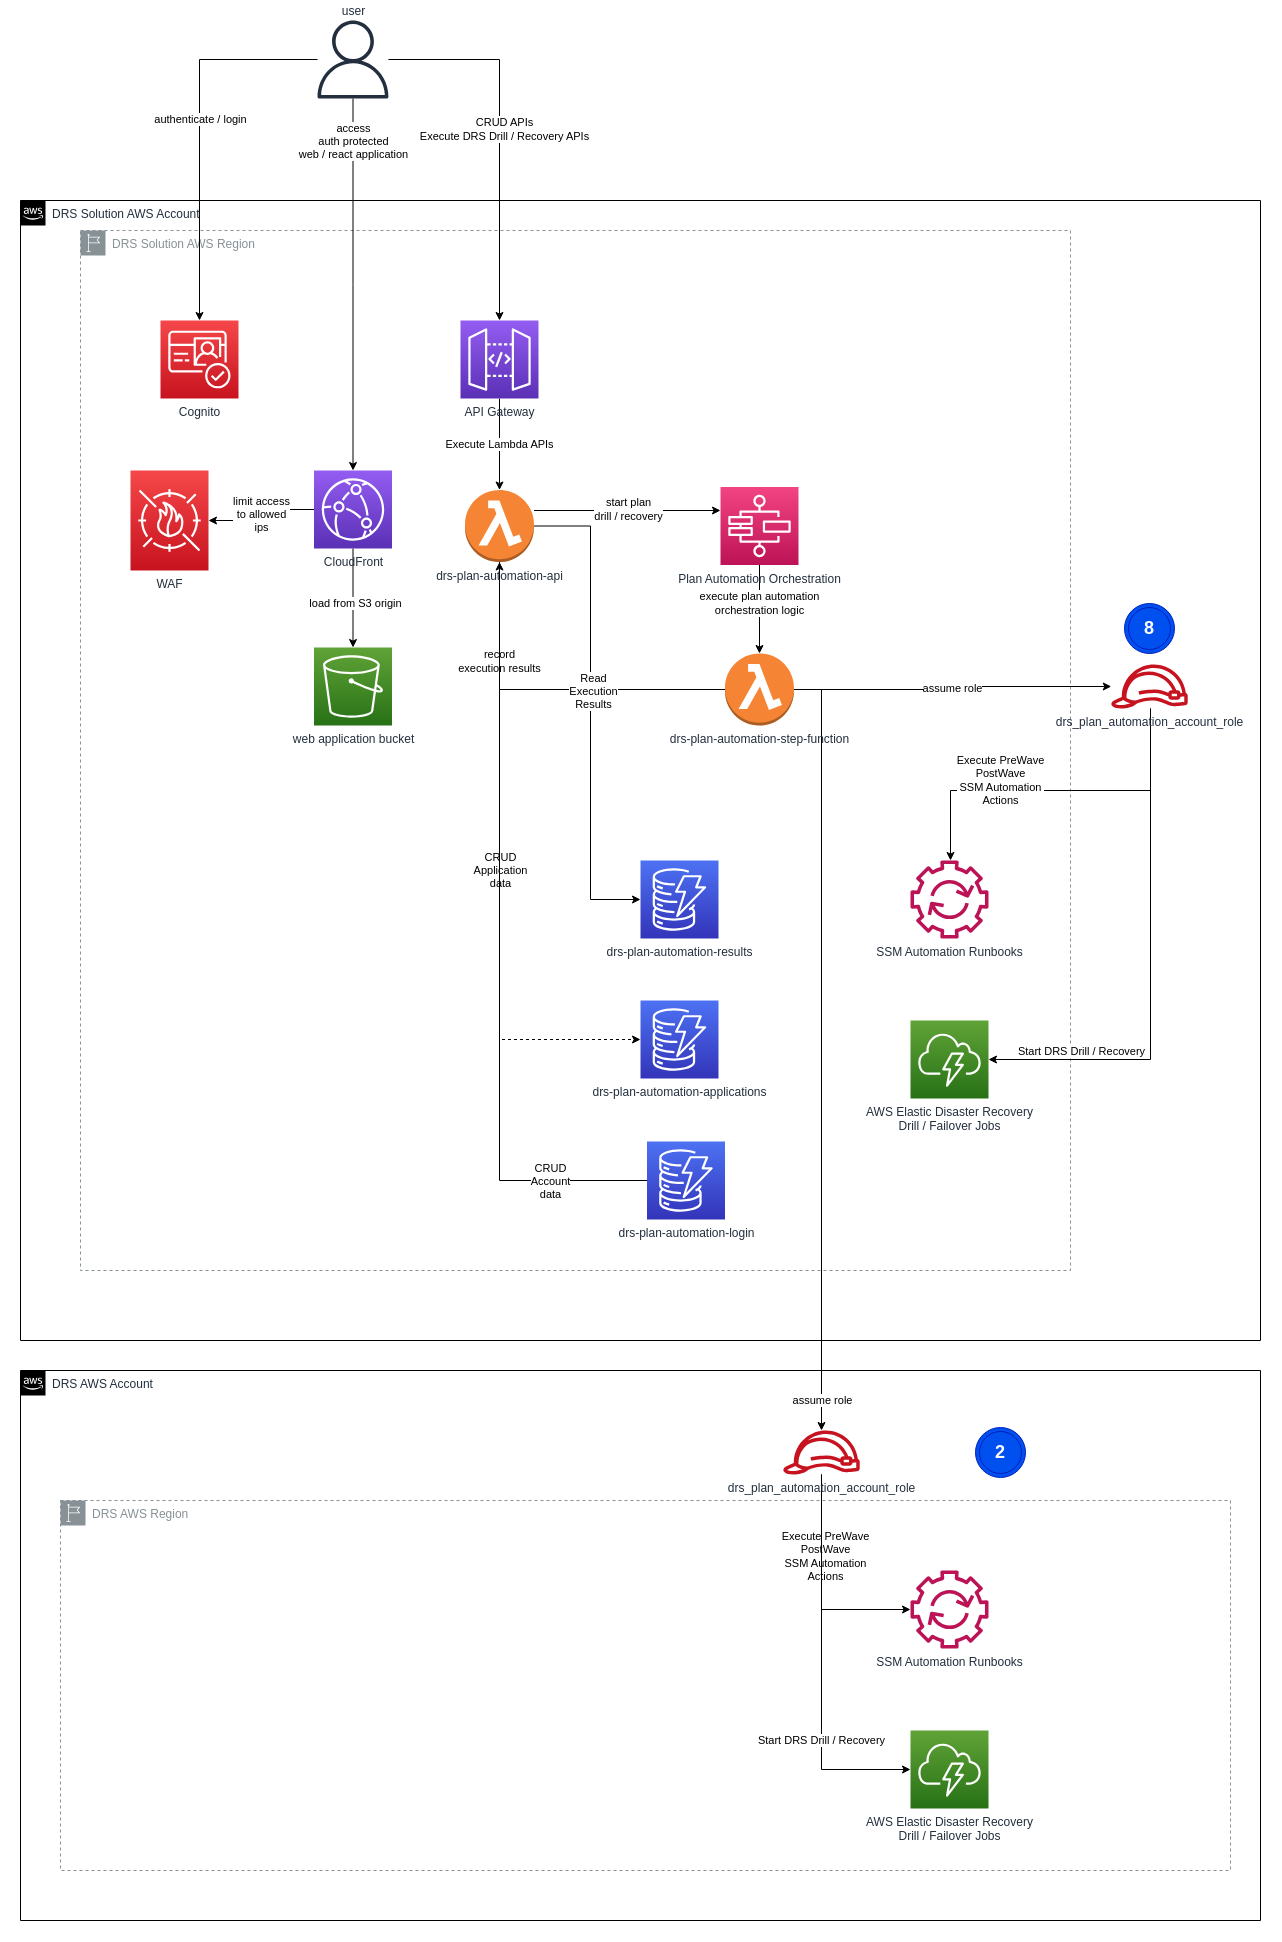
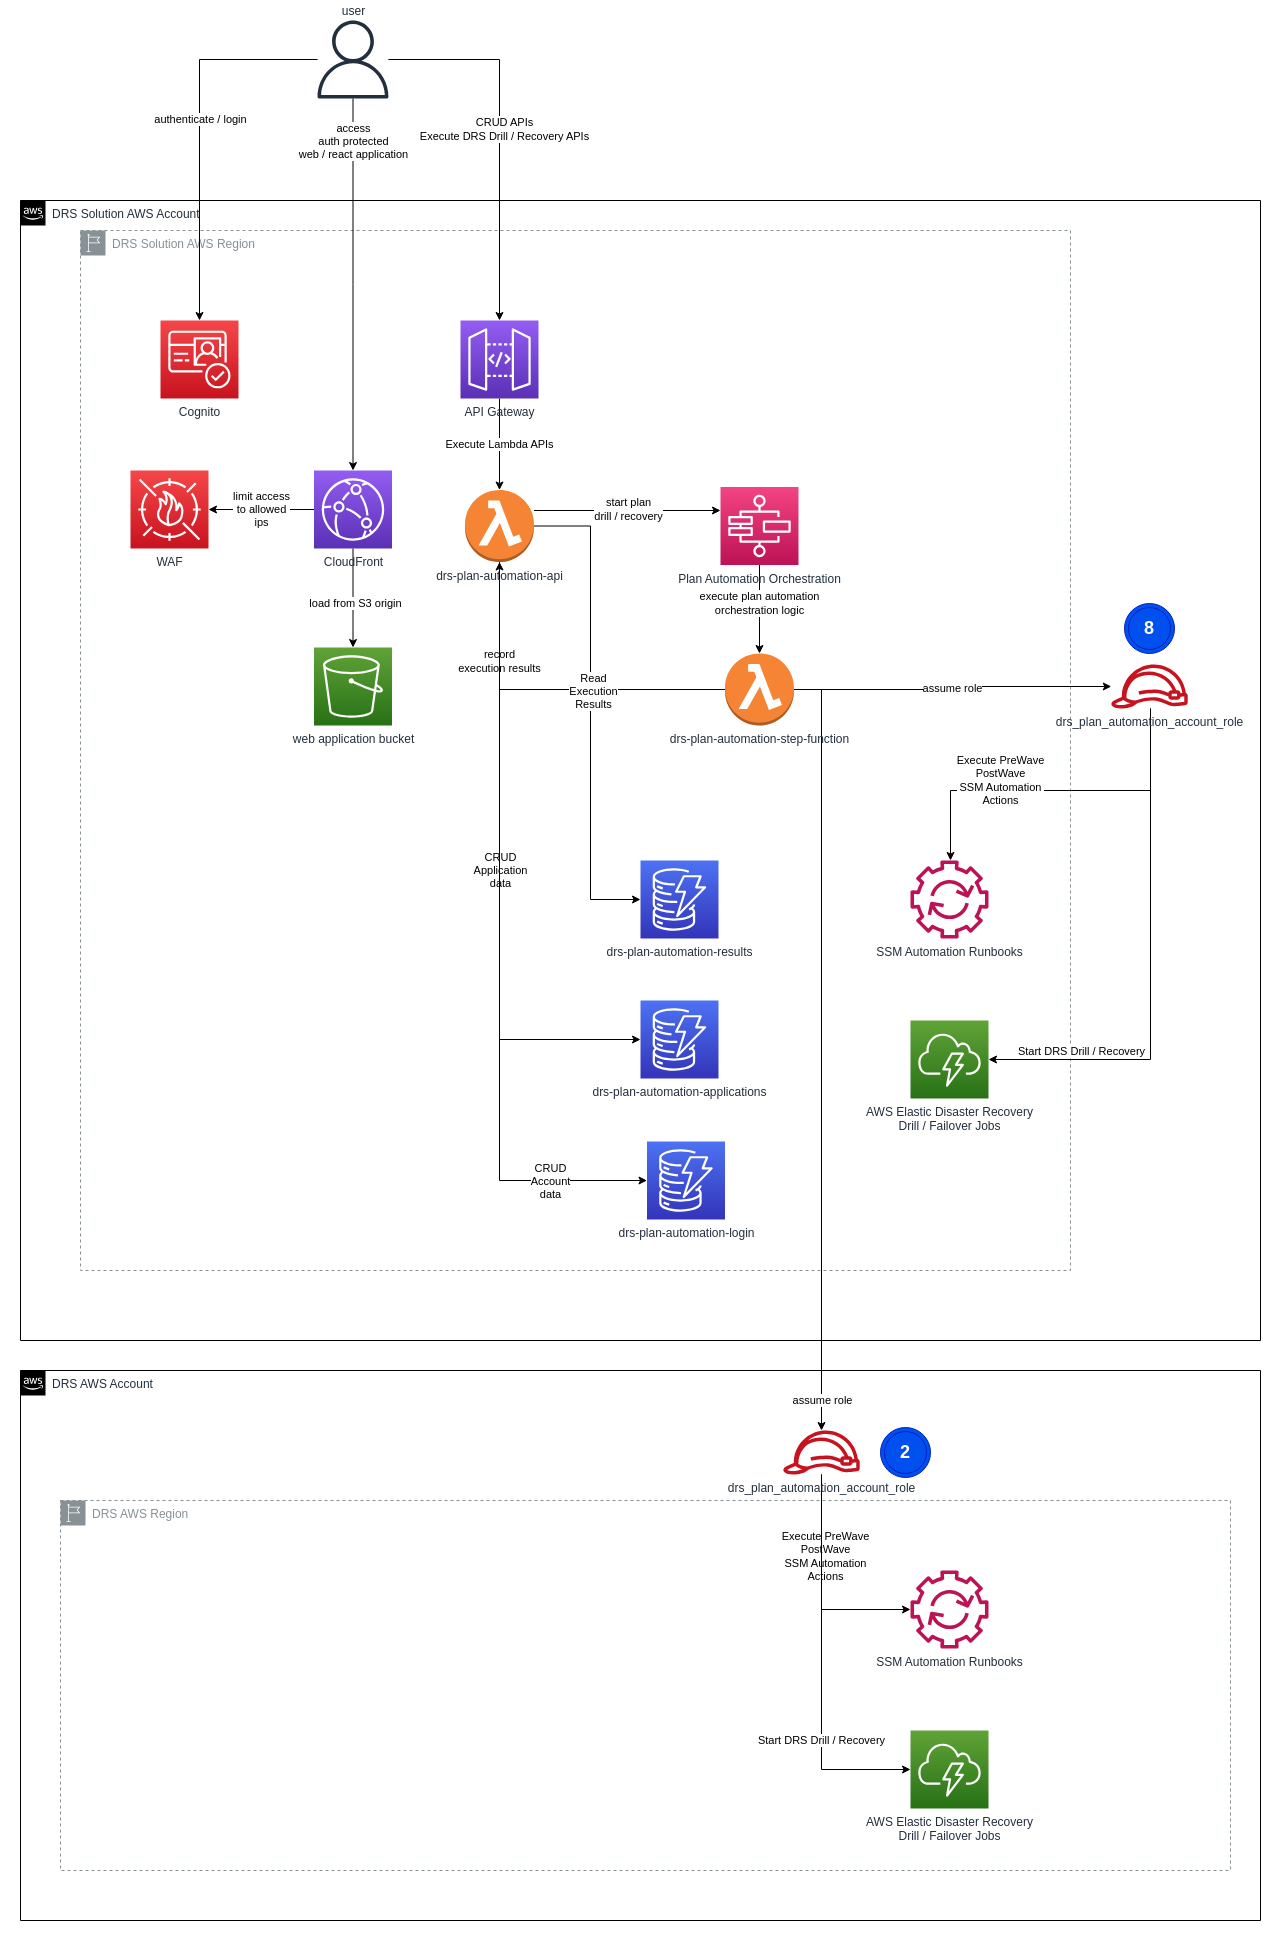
(170, 521) -> (170, 510)
(567, 1040) -> (567, 1040)
(642, 1181) -> (639, 1181)
(1001, 1453) -> (906, 1453)
